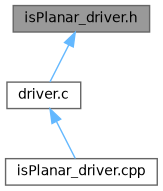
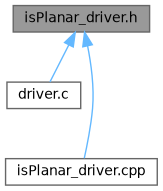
(66, 140) -> (93, 102)
